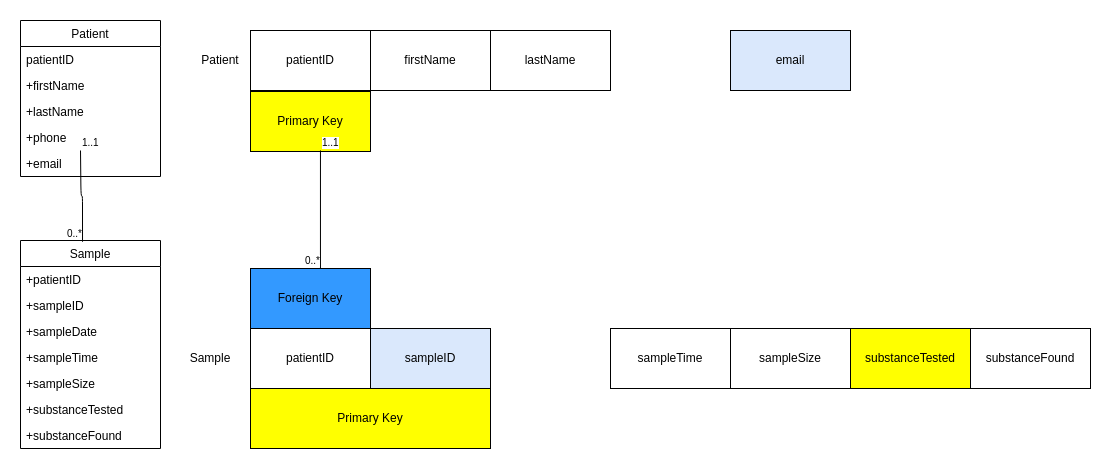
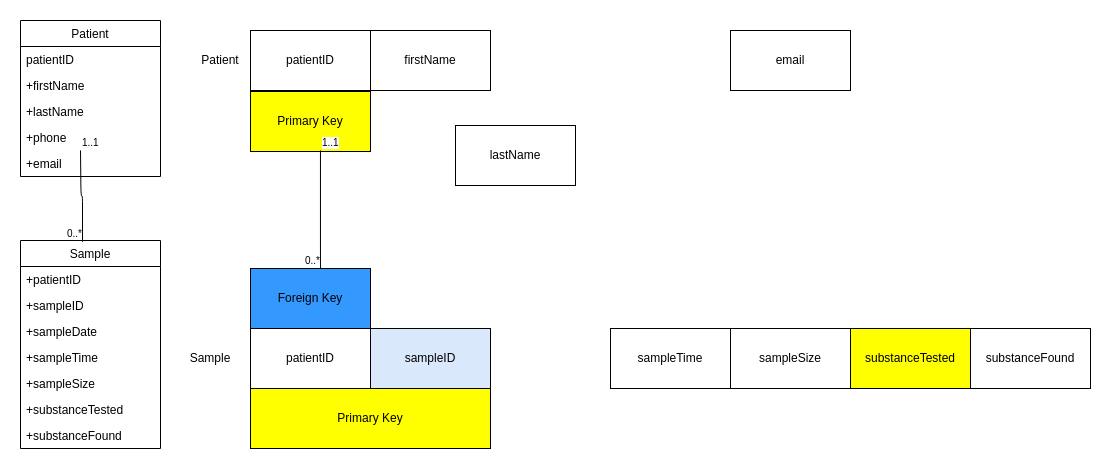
(551, 61) -> (516, 156)
(791, 61) -> (791, 61)
